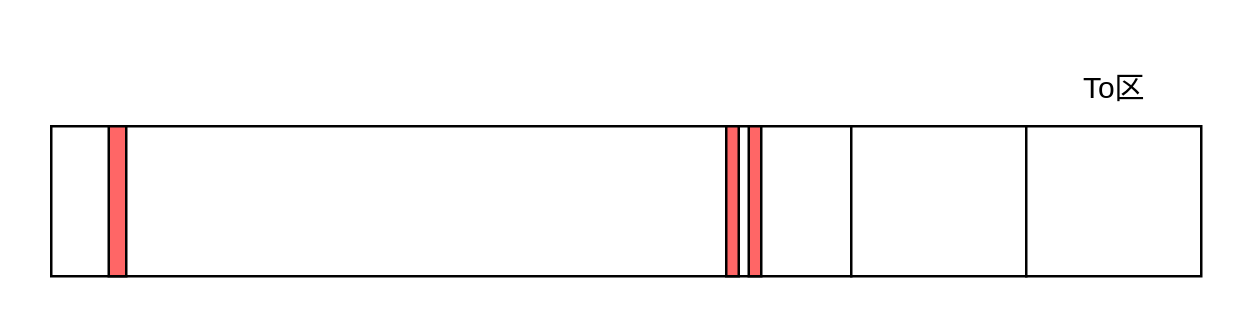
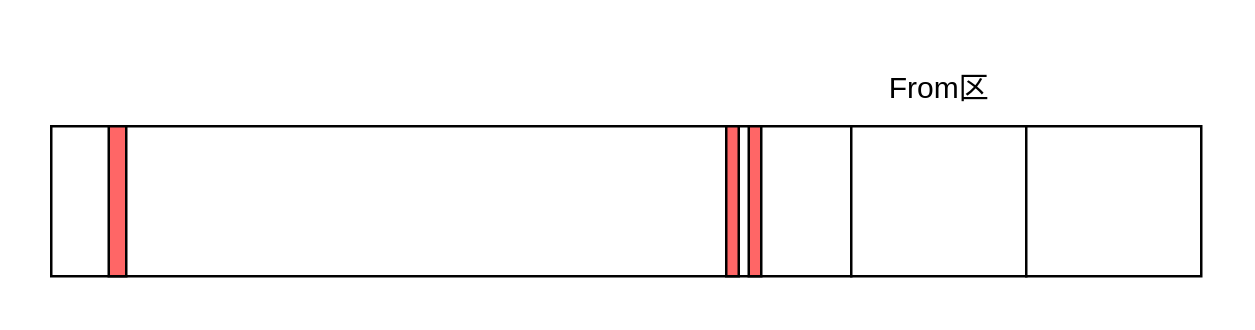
none -> (939, 89)
(1114, 89) -> none
